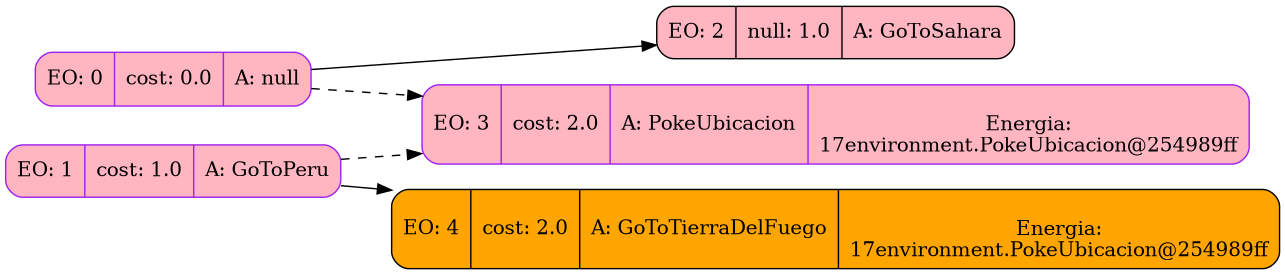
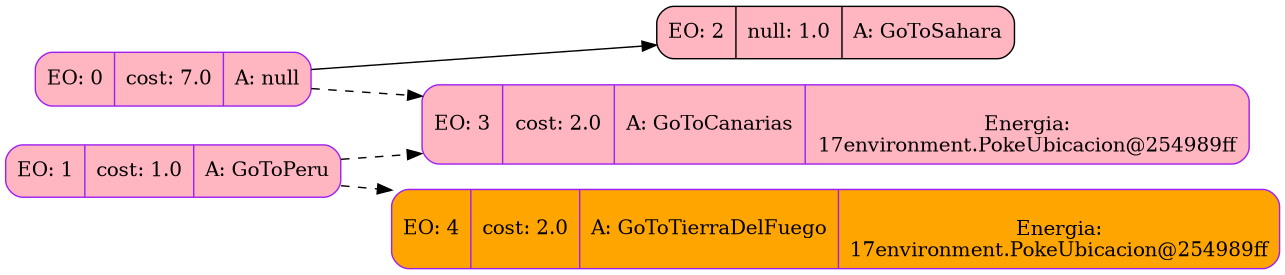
(169, 78) -> (169, 78)
(709, 124) -> (710, 124)
(359, 187) -> (359, 187)
(836, 229) -> (836, 229)
